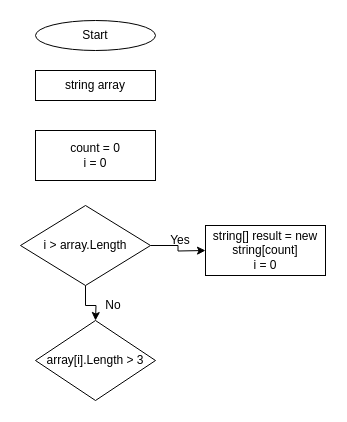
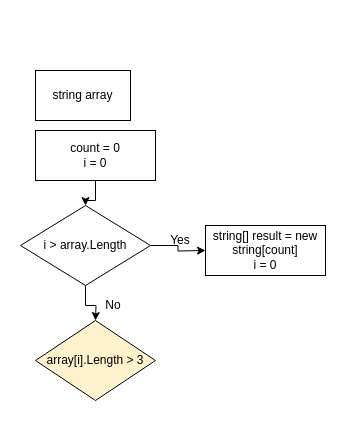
(96, 36) -> none
(96, 86) -> (83, 96)
none -> (96, 196)
(96, 361) -> (96, 361)
